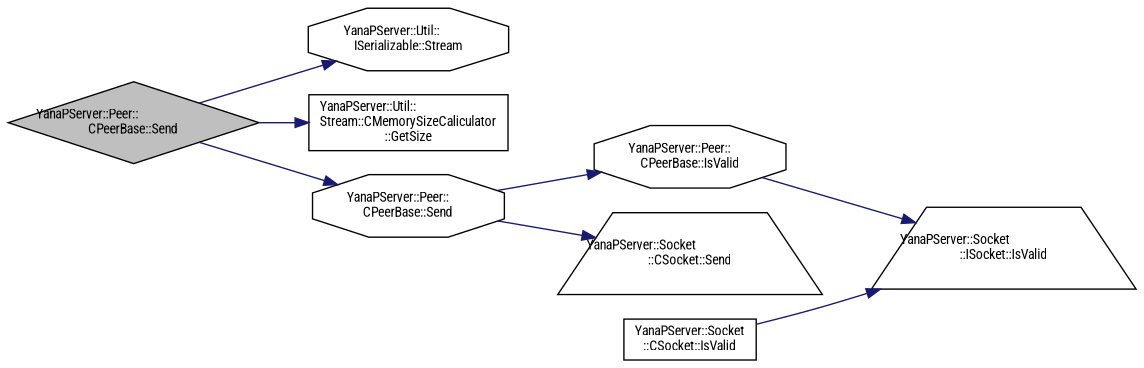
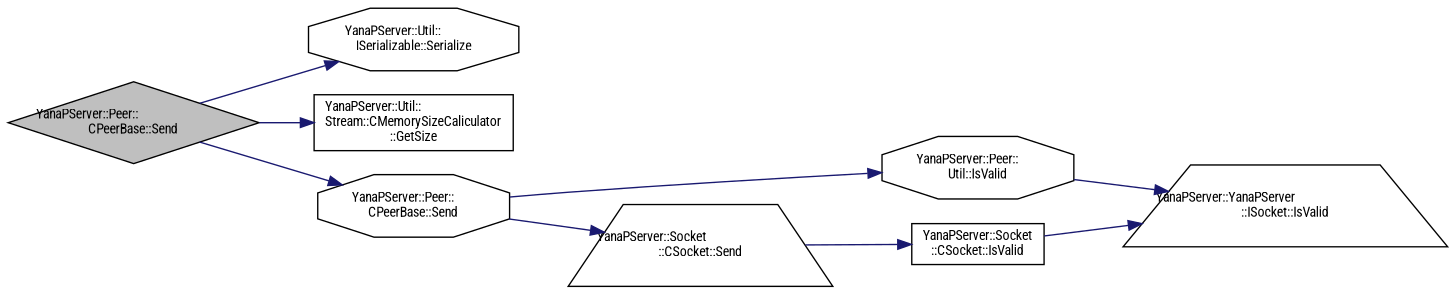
(408, 39) -> (414, 39)
(690, 157) -> (978, 168)
none -> (851, 245)
(1004, 248) -> (1285, 206)
